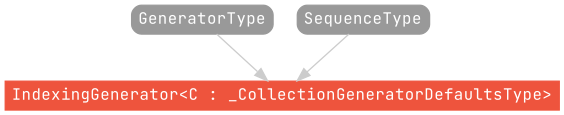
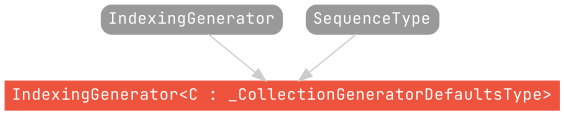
(202, 20) -> (192, 20)
